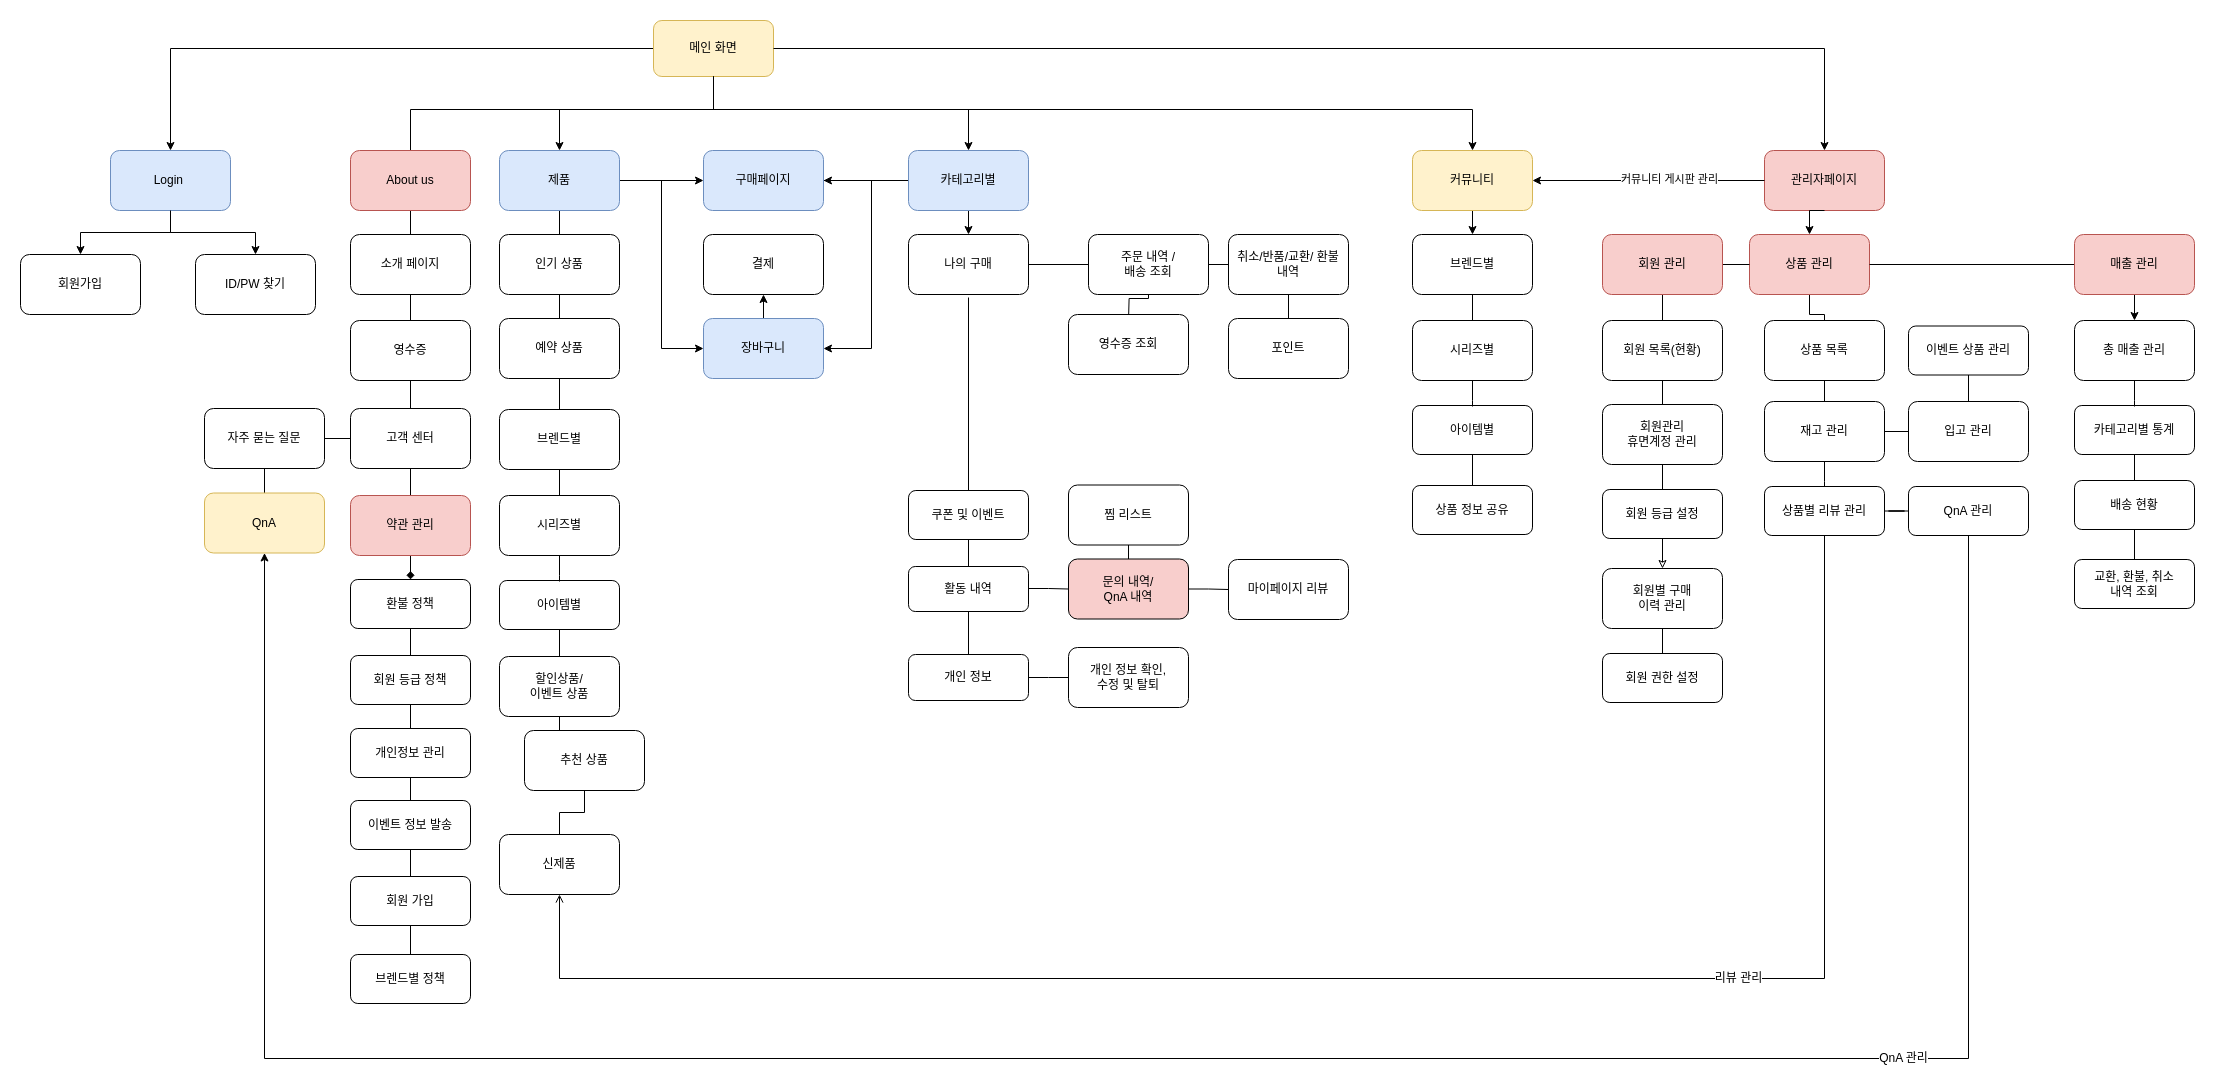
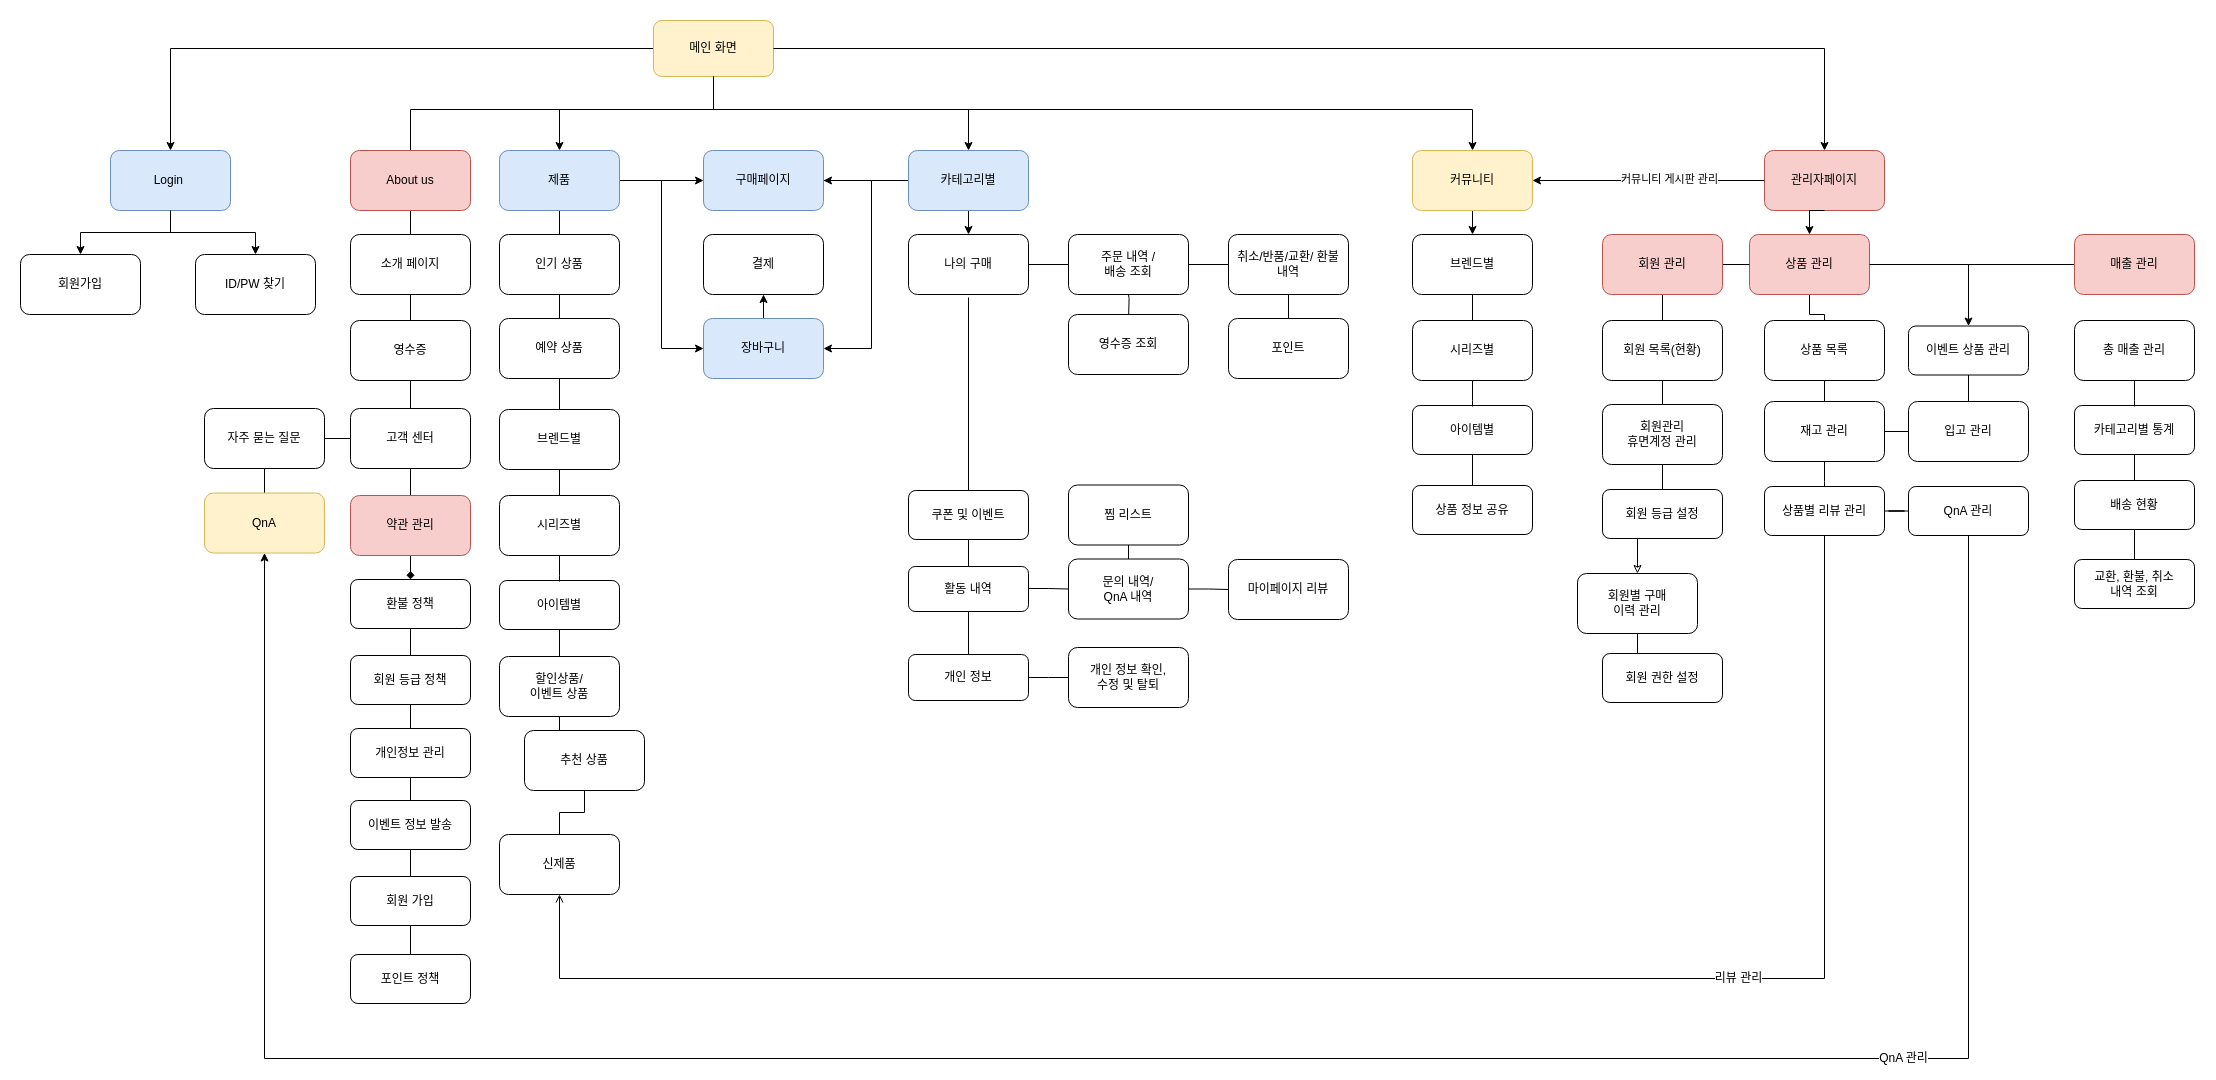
(1149, 265) -> (1129, 265)
(2135, 312) -> (1969, 293)
(1129, 589) -> (1129, 589)
(1663, 599) -> (1638, 604)
(411, 980) -> (411, 980)
